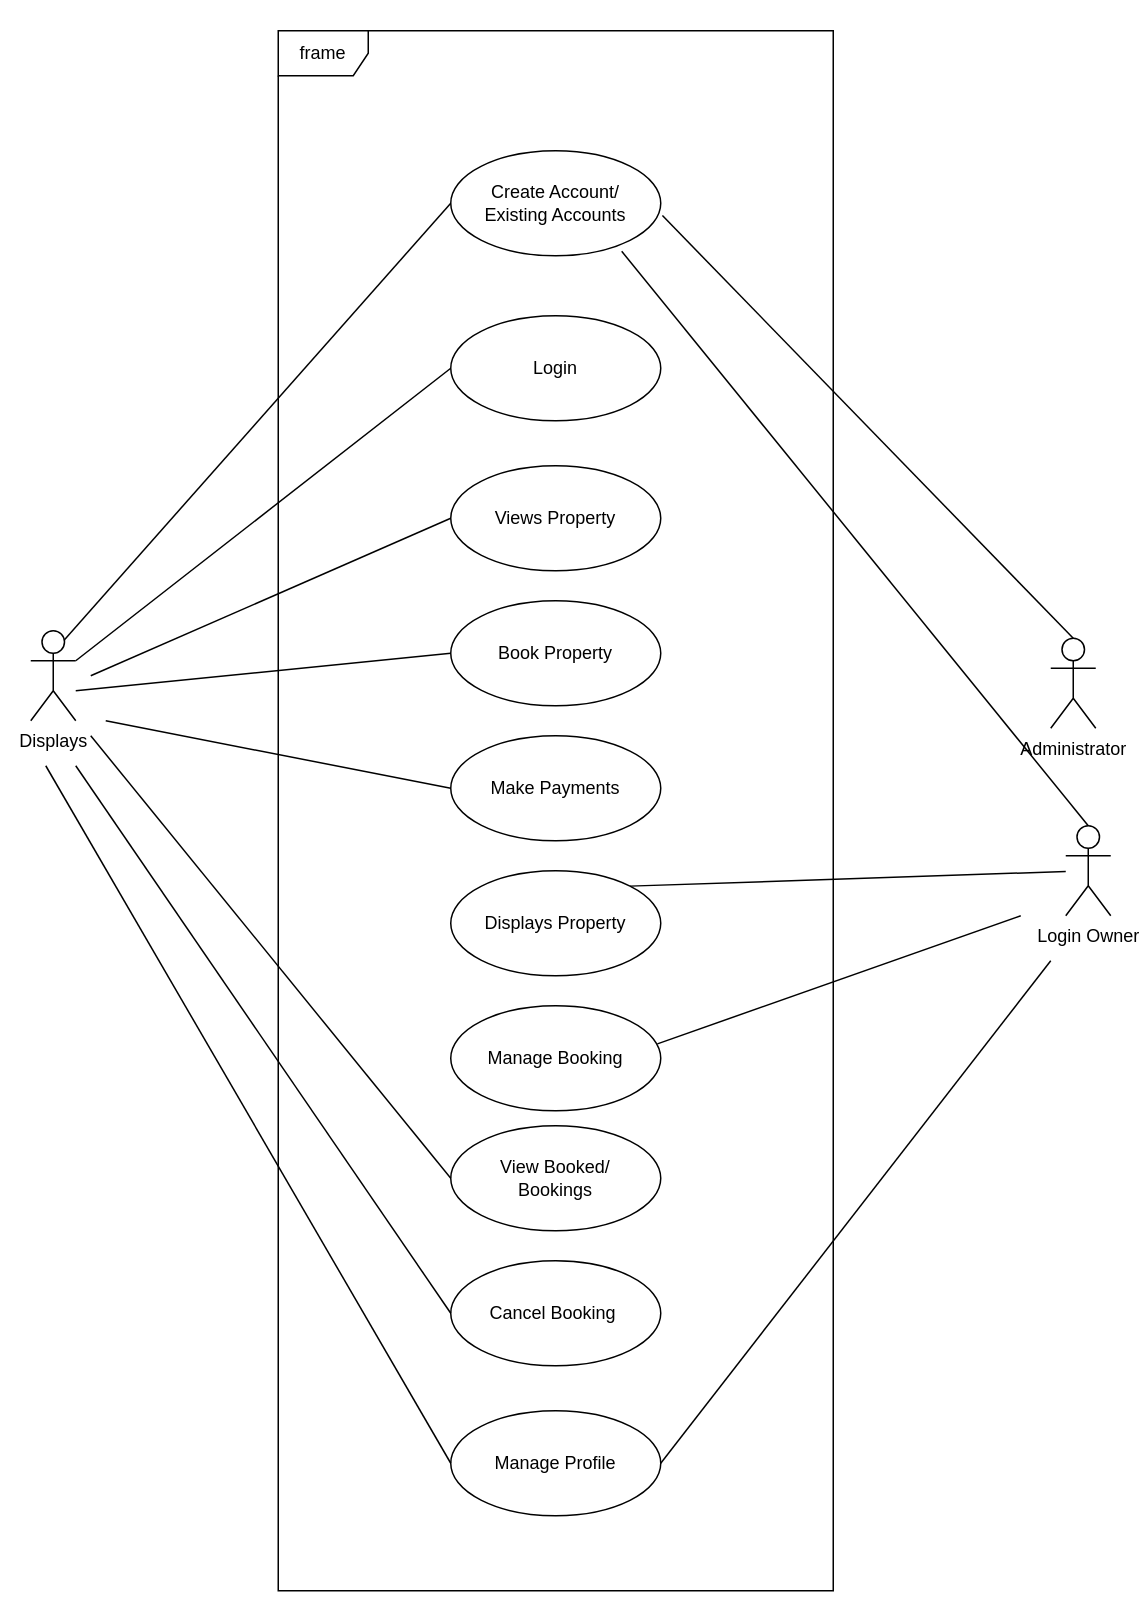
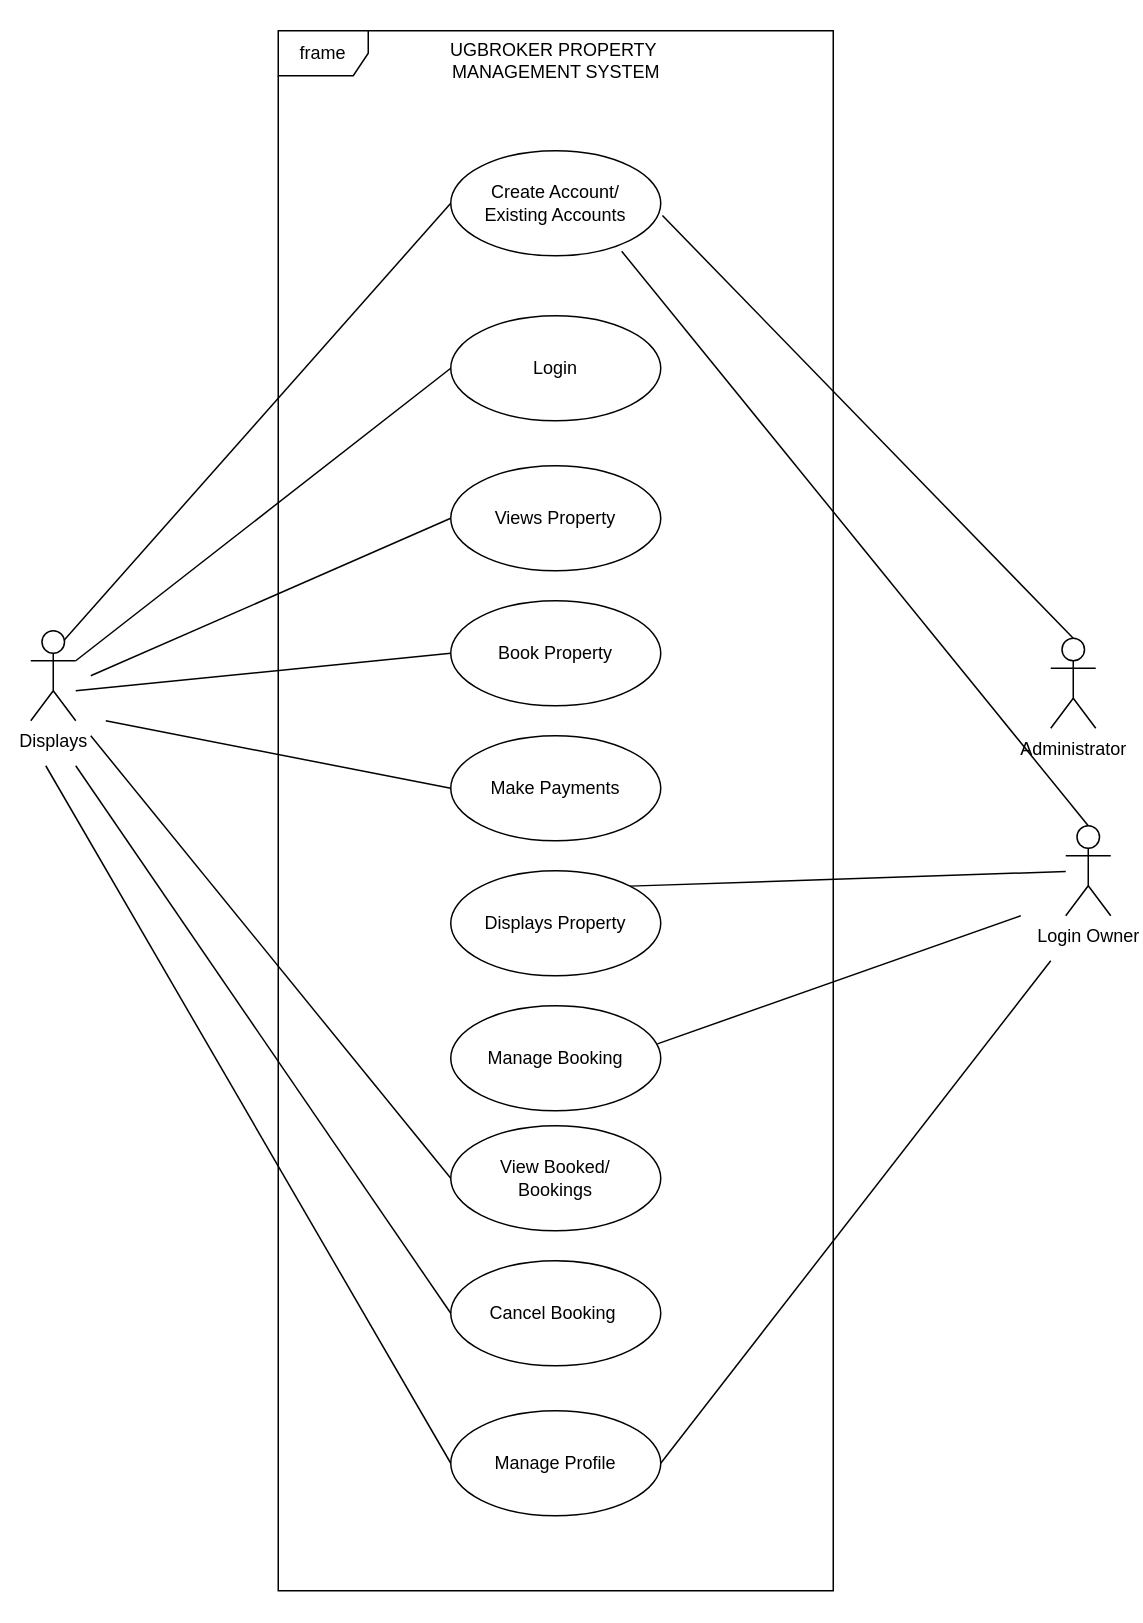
none -> (556, 61)
